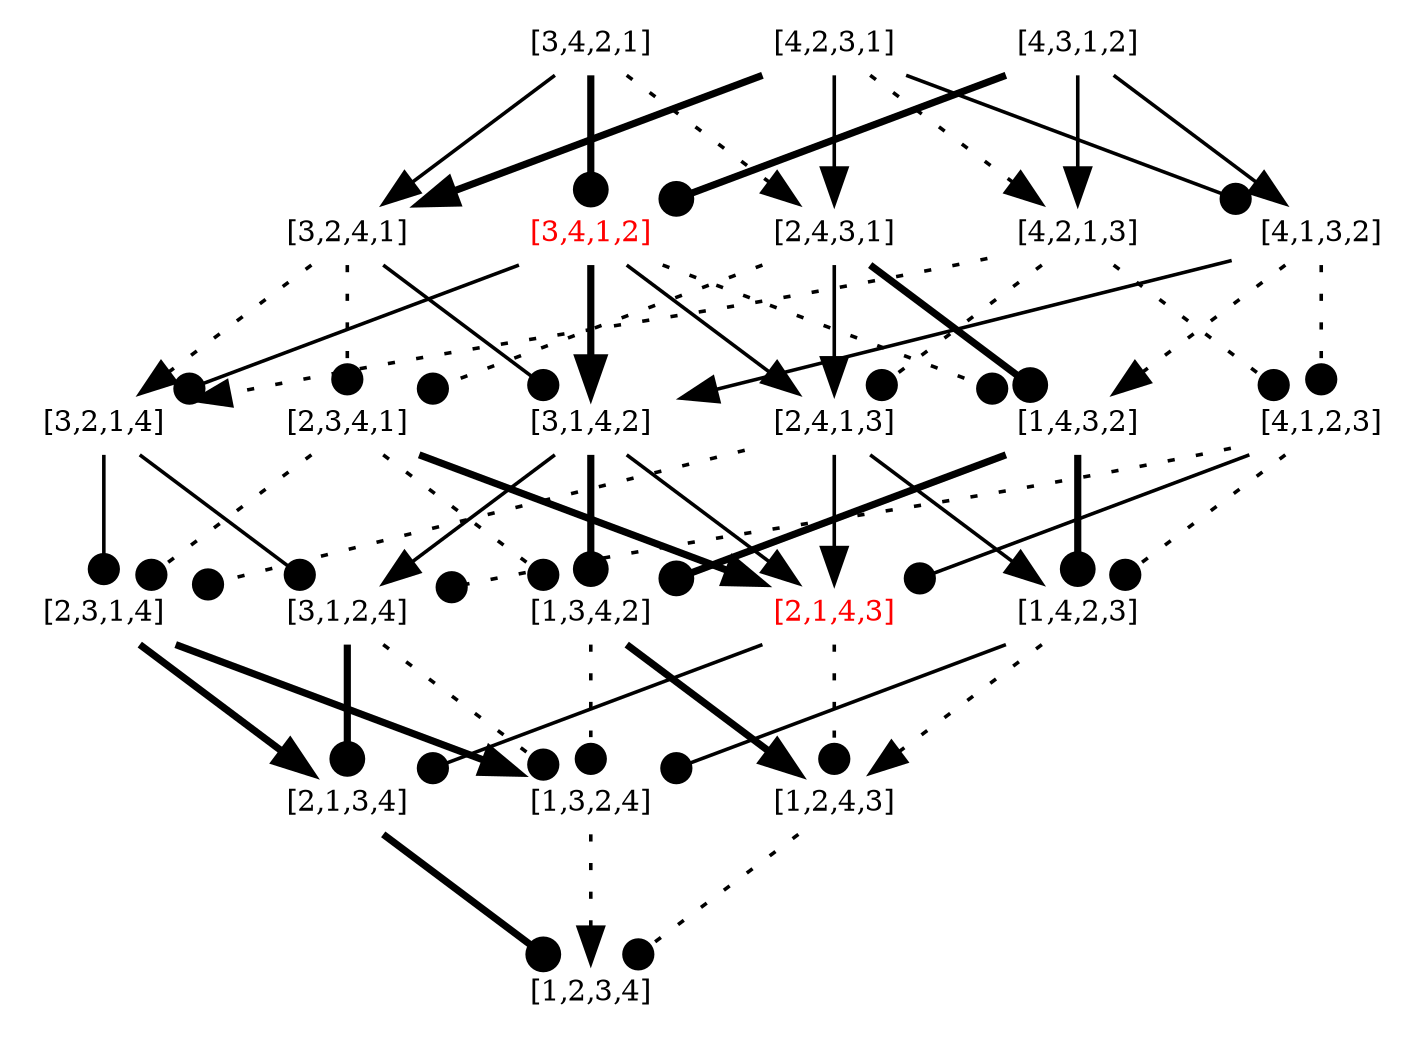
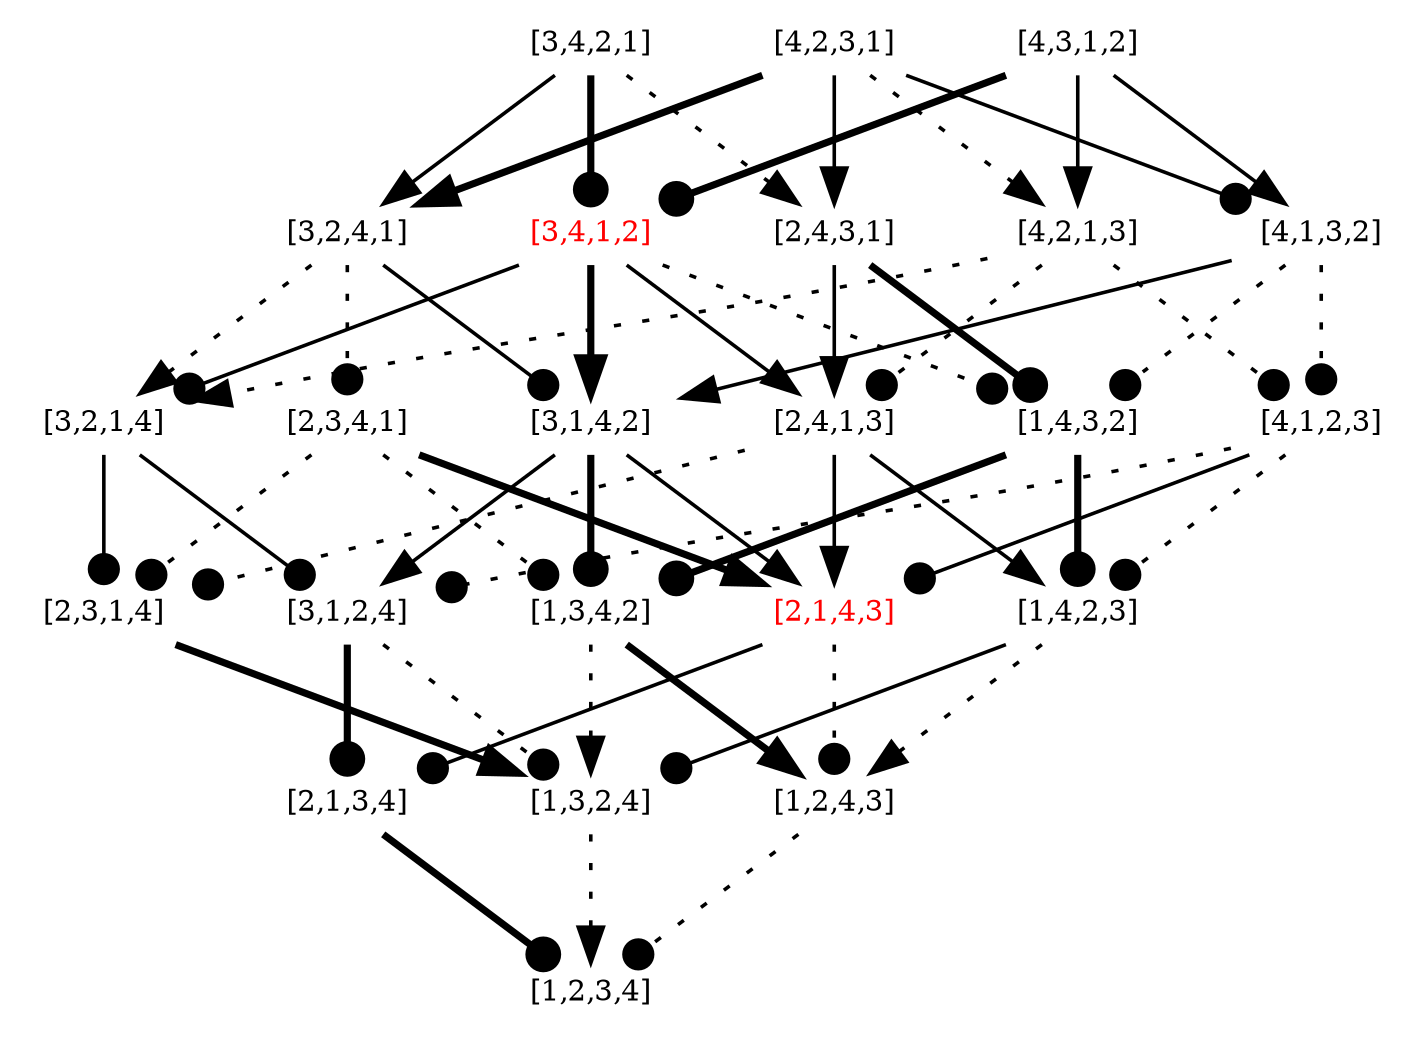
(1218, 316) -> (1218, 316)
(605, 324) -> none
(591, 684) -> (591, 684)
(211, 698) -> none
